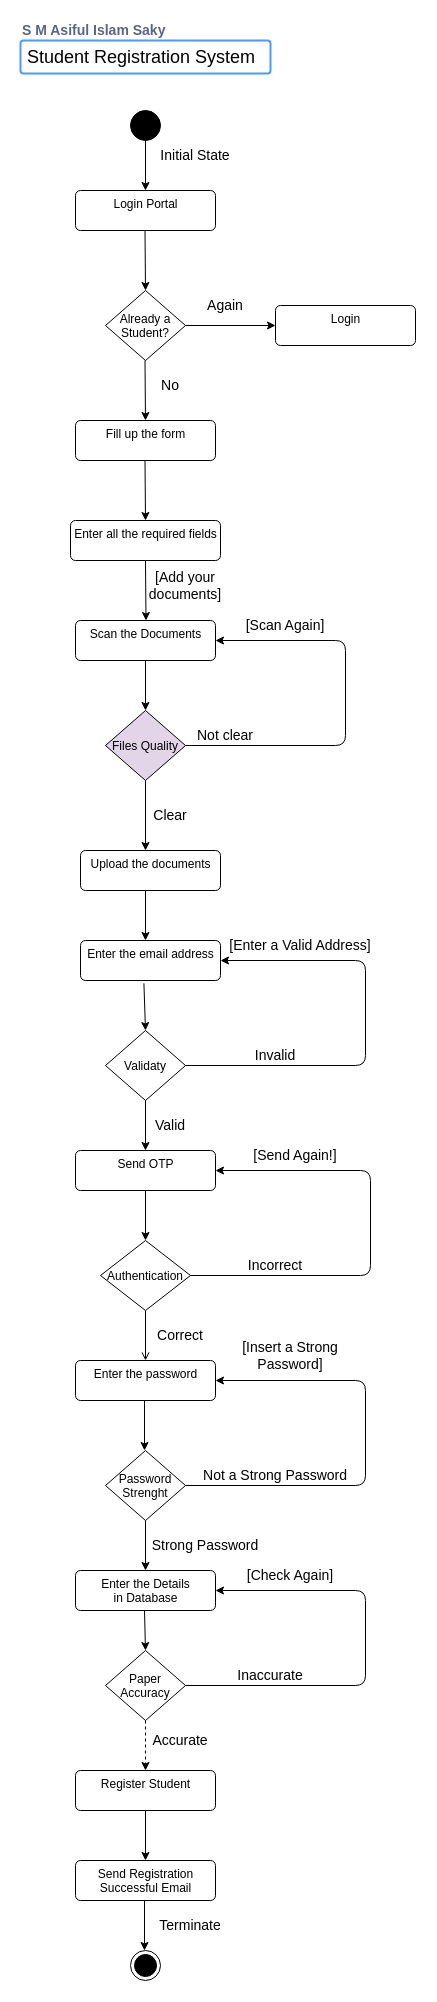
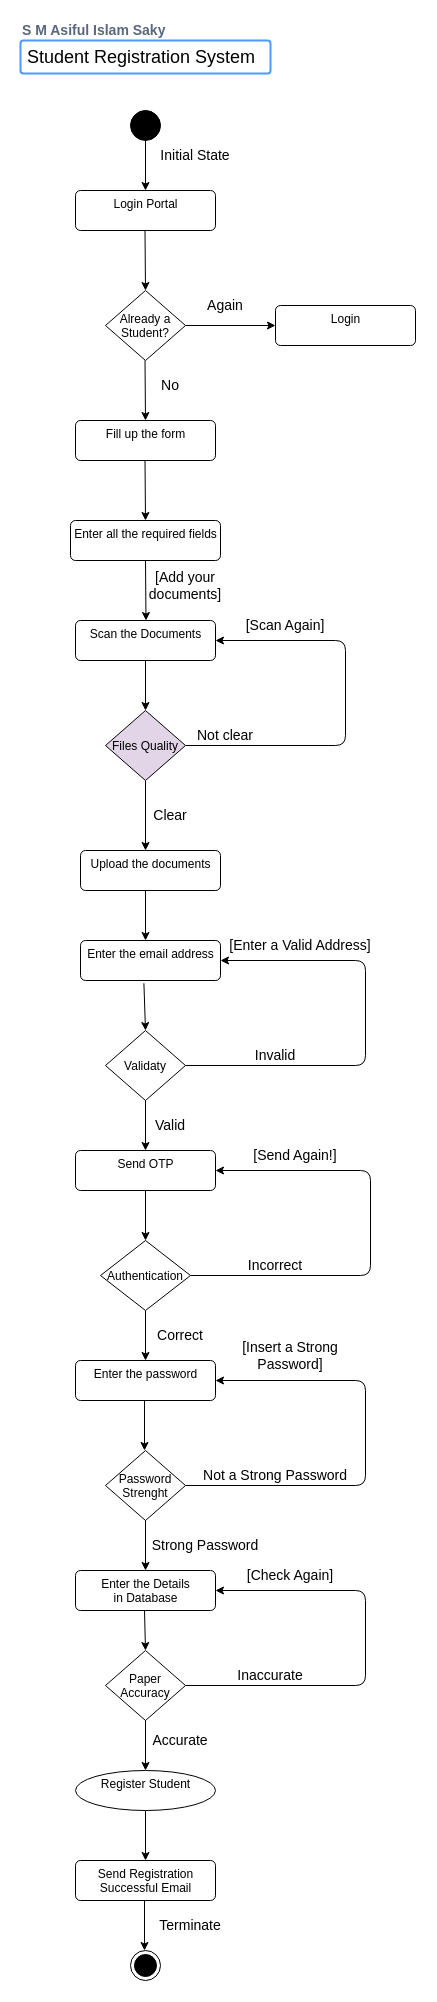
(146, 1353) -> (146, 1352)
(146, 1743) -> (146, 1743)
(146, 1791) -> (146, 1791)
